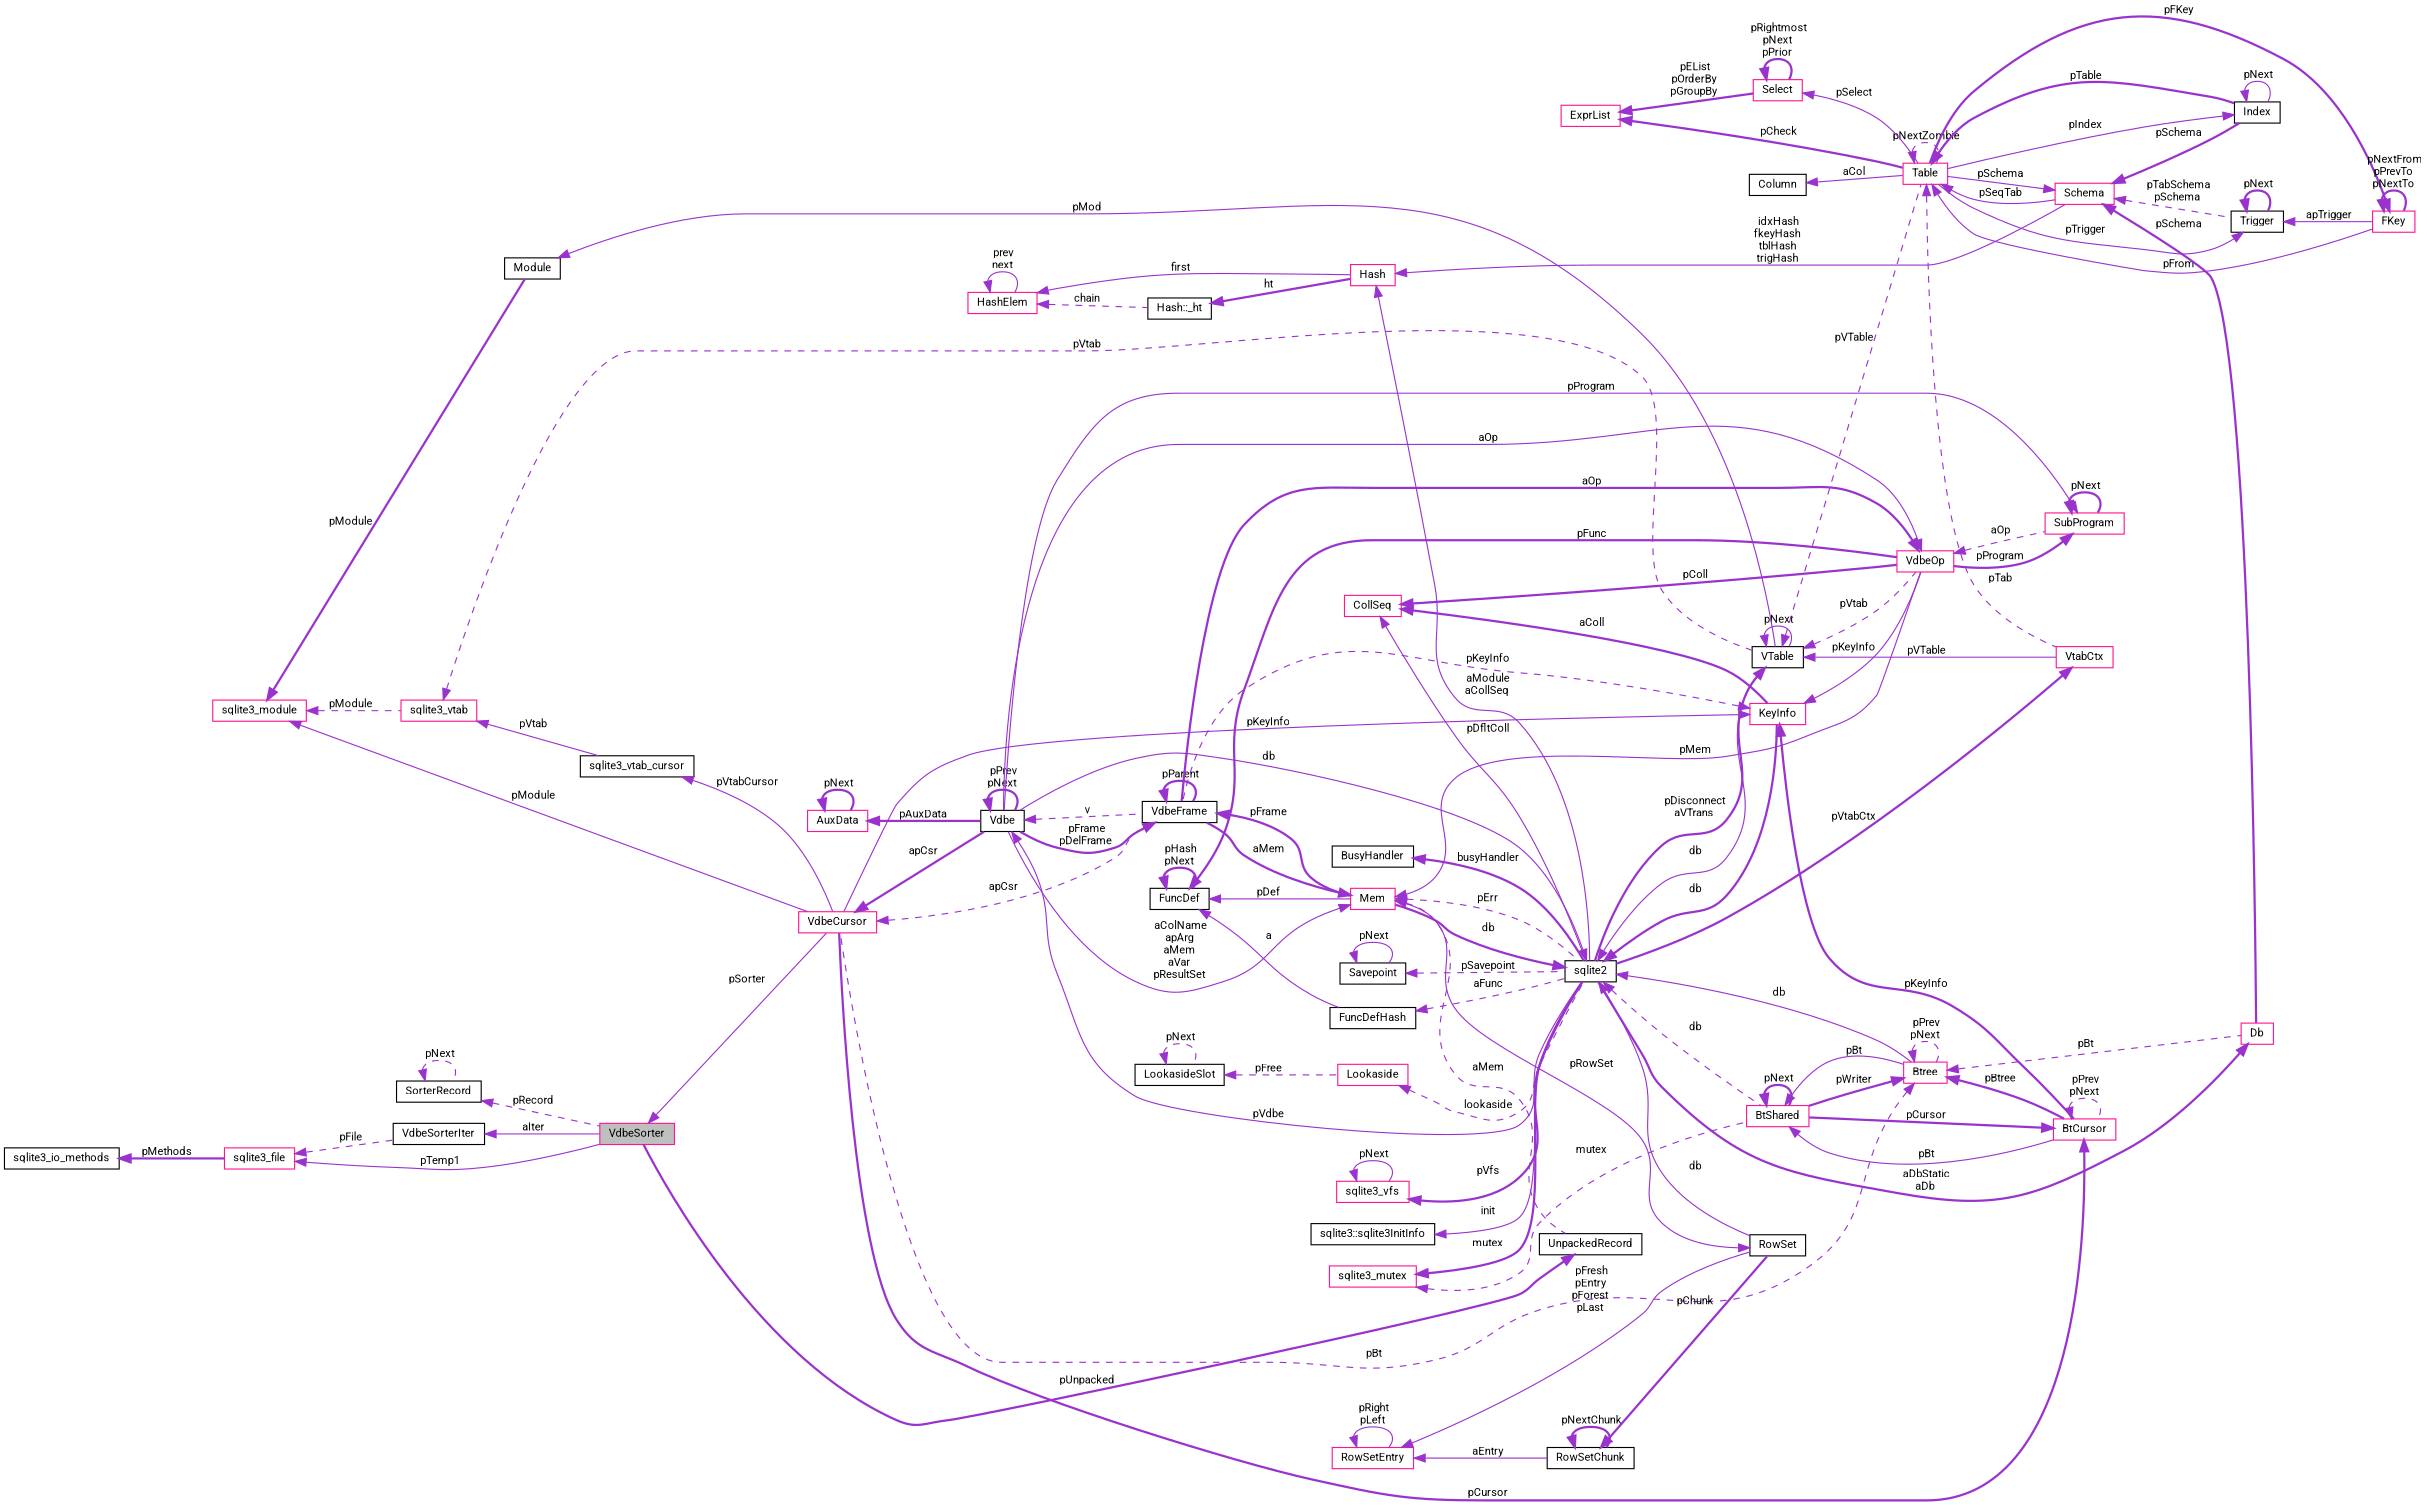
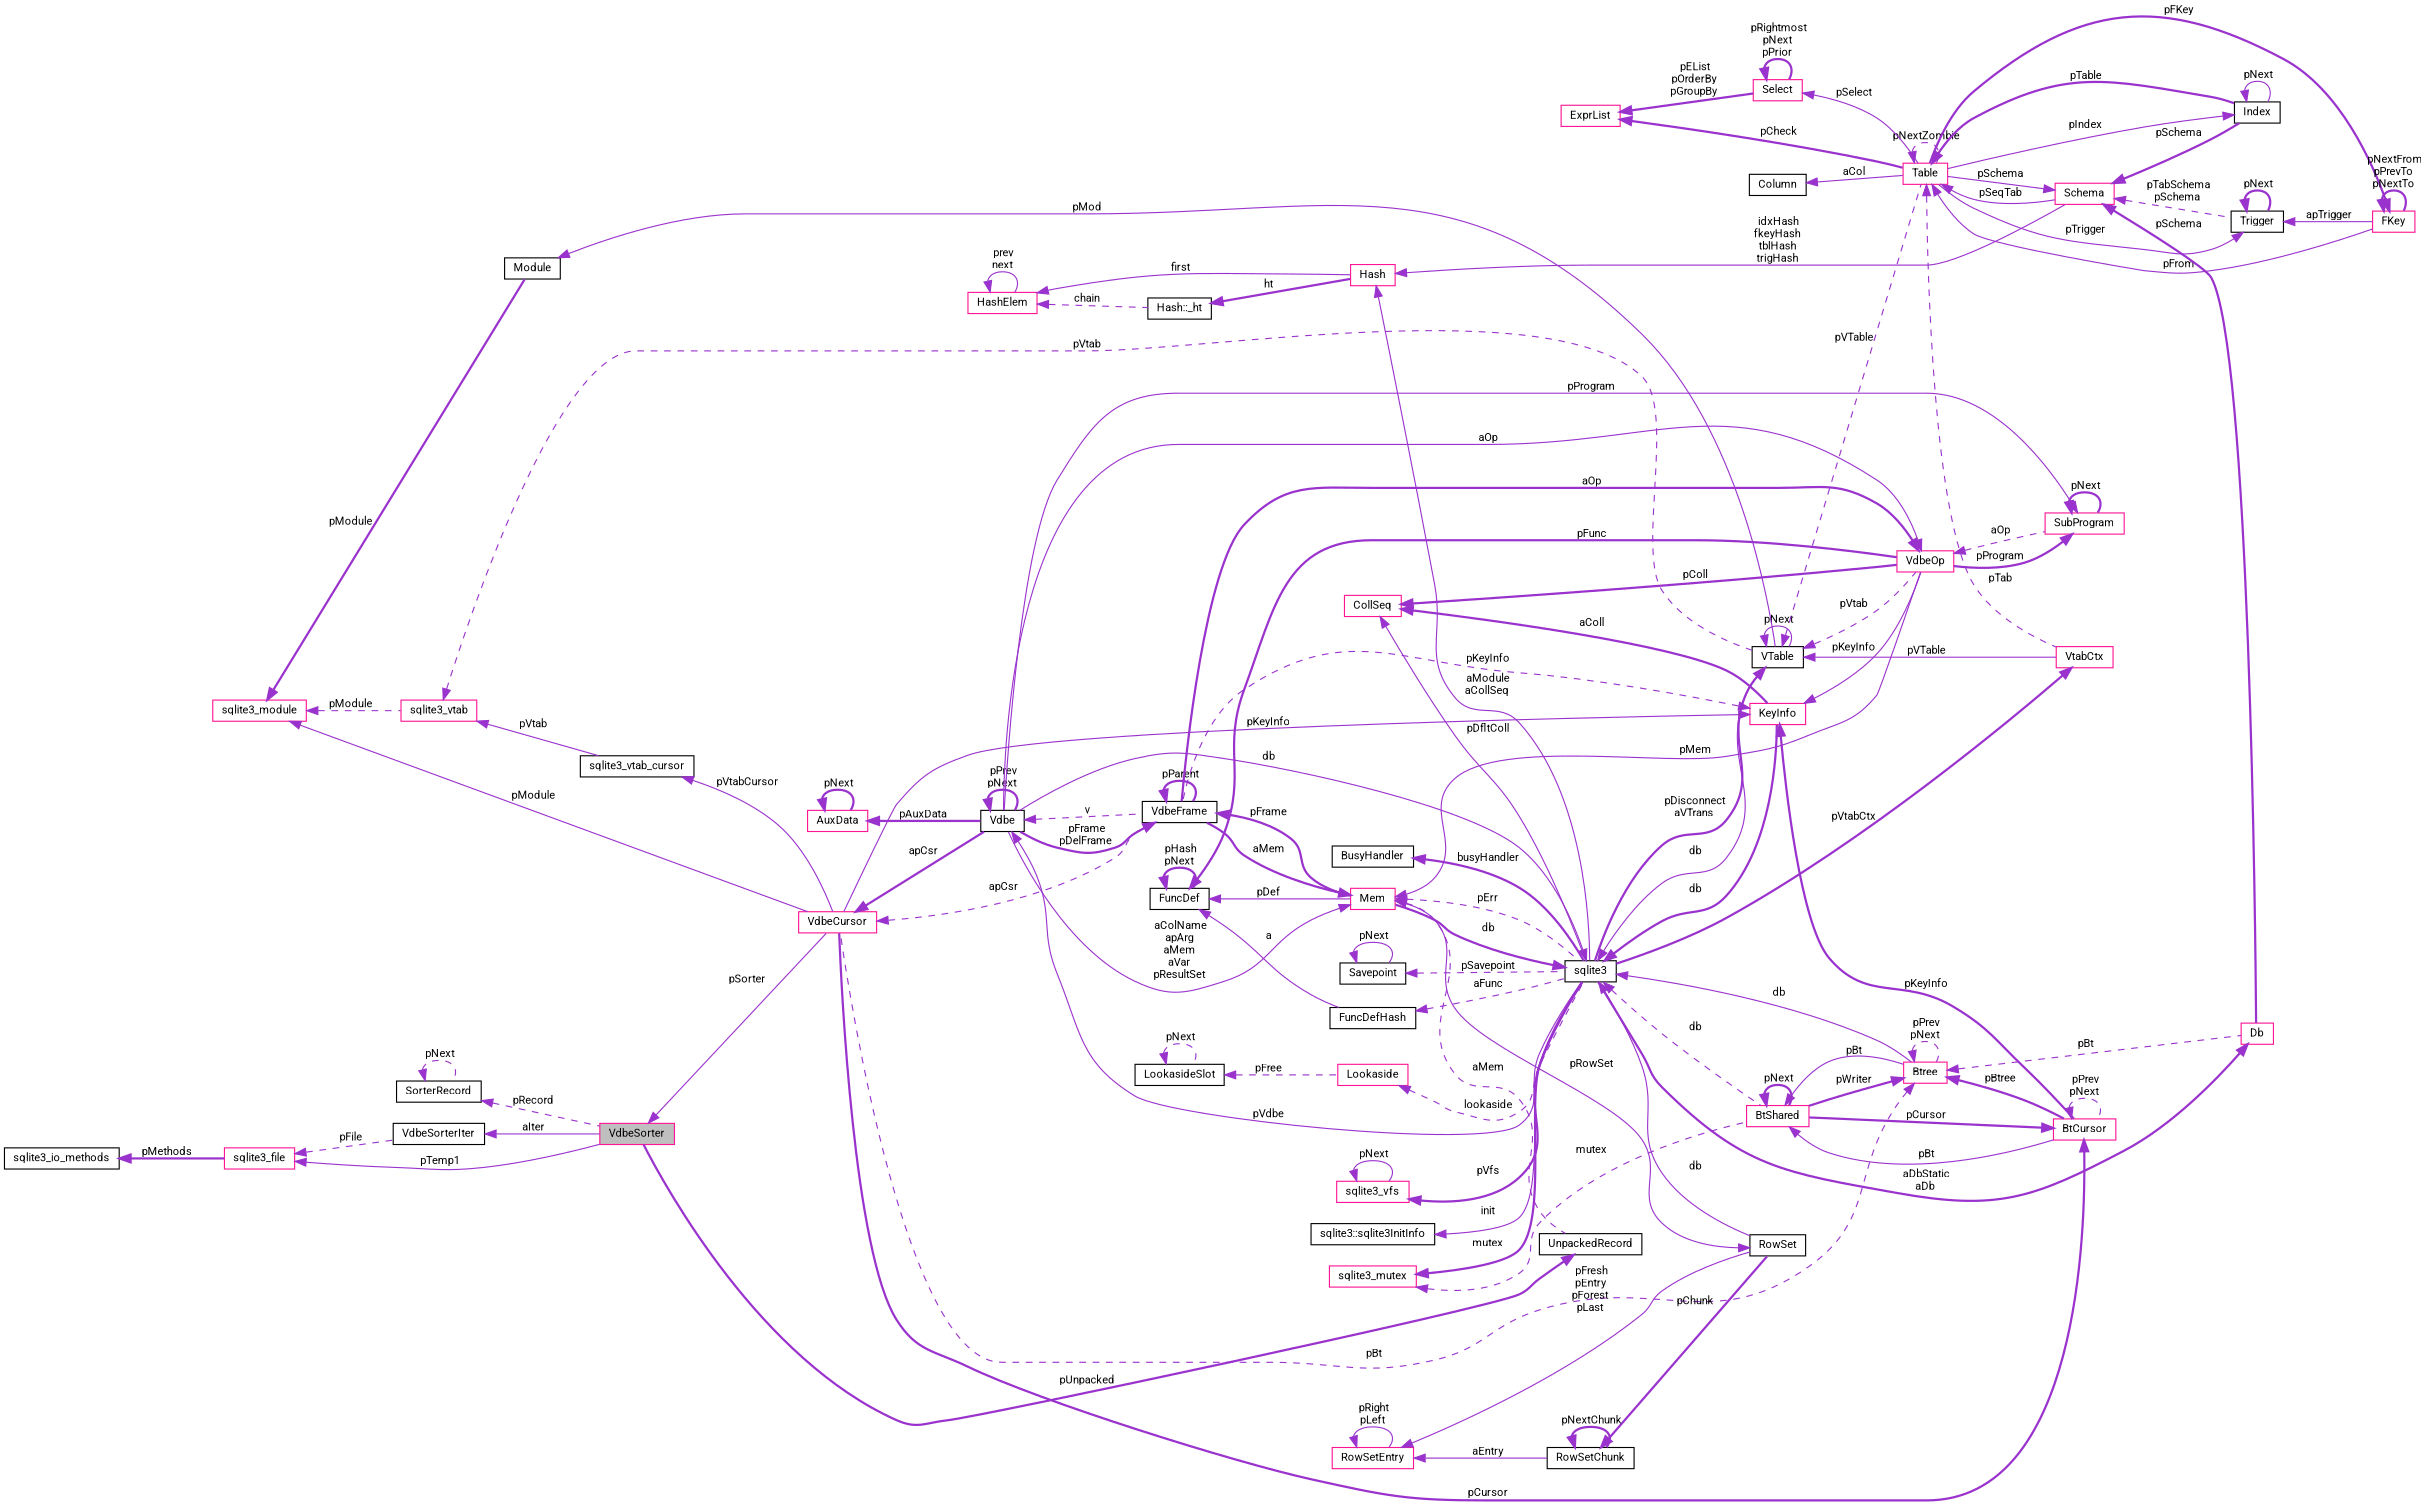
(1591, 971) -> (1591, 971)
